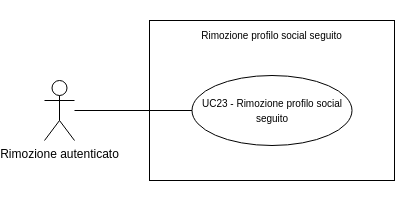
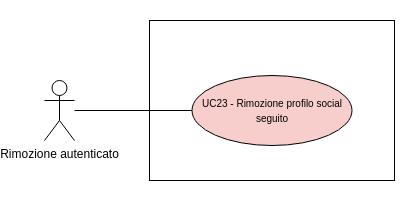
(272, 36) -> none
(272, 111) -> (272, 111)
